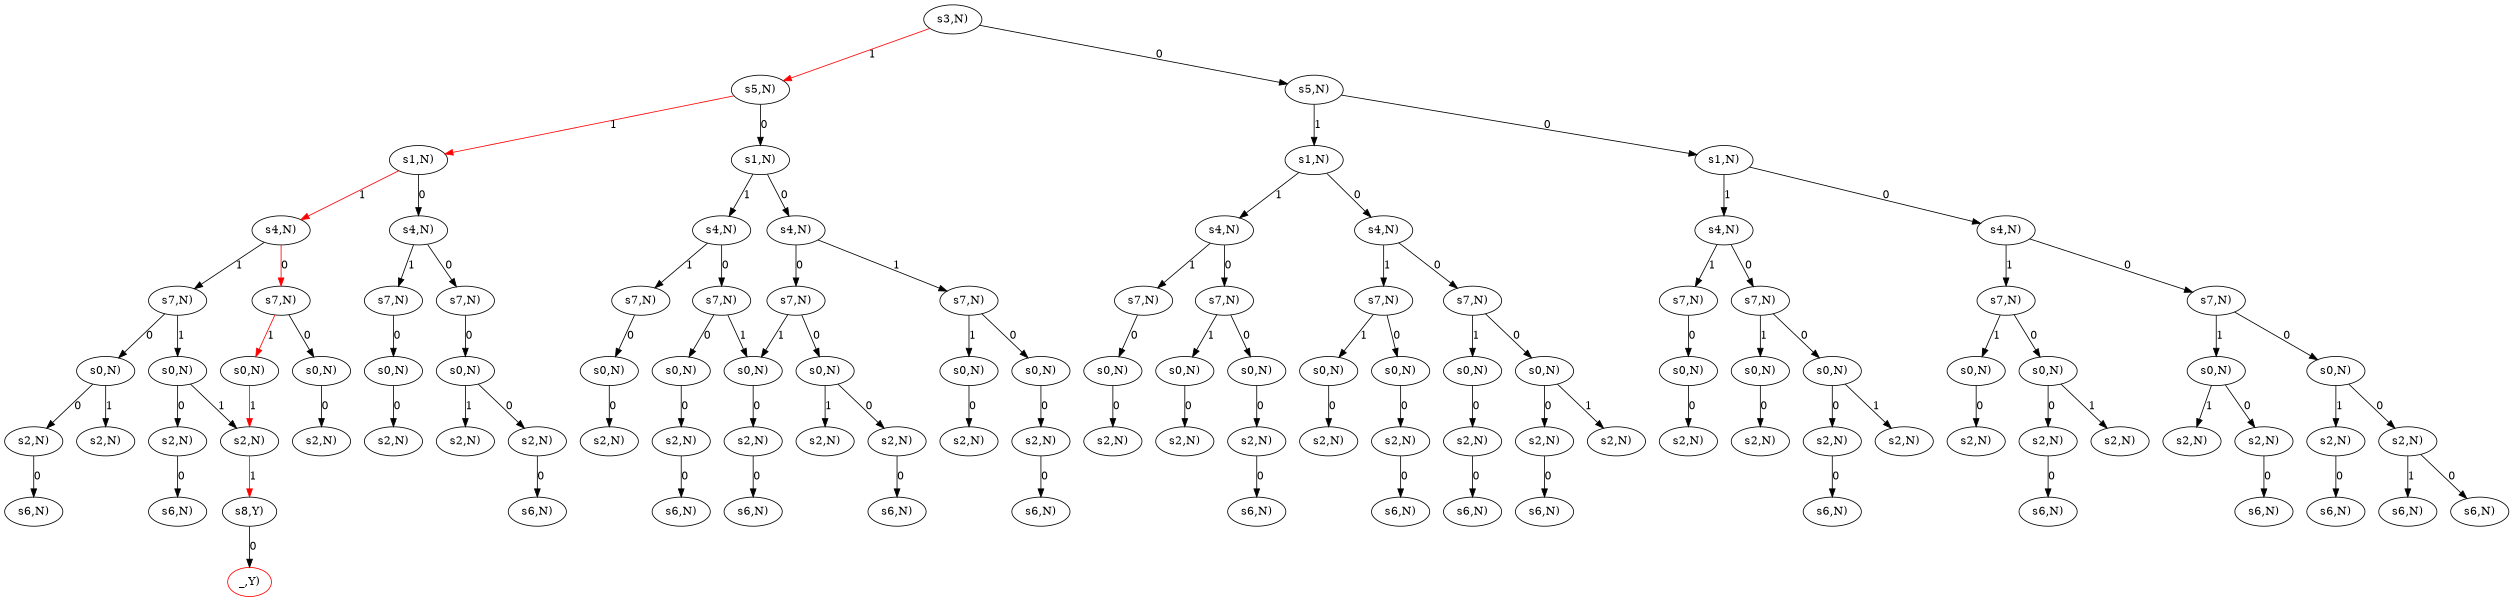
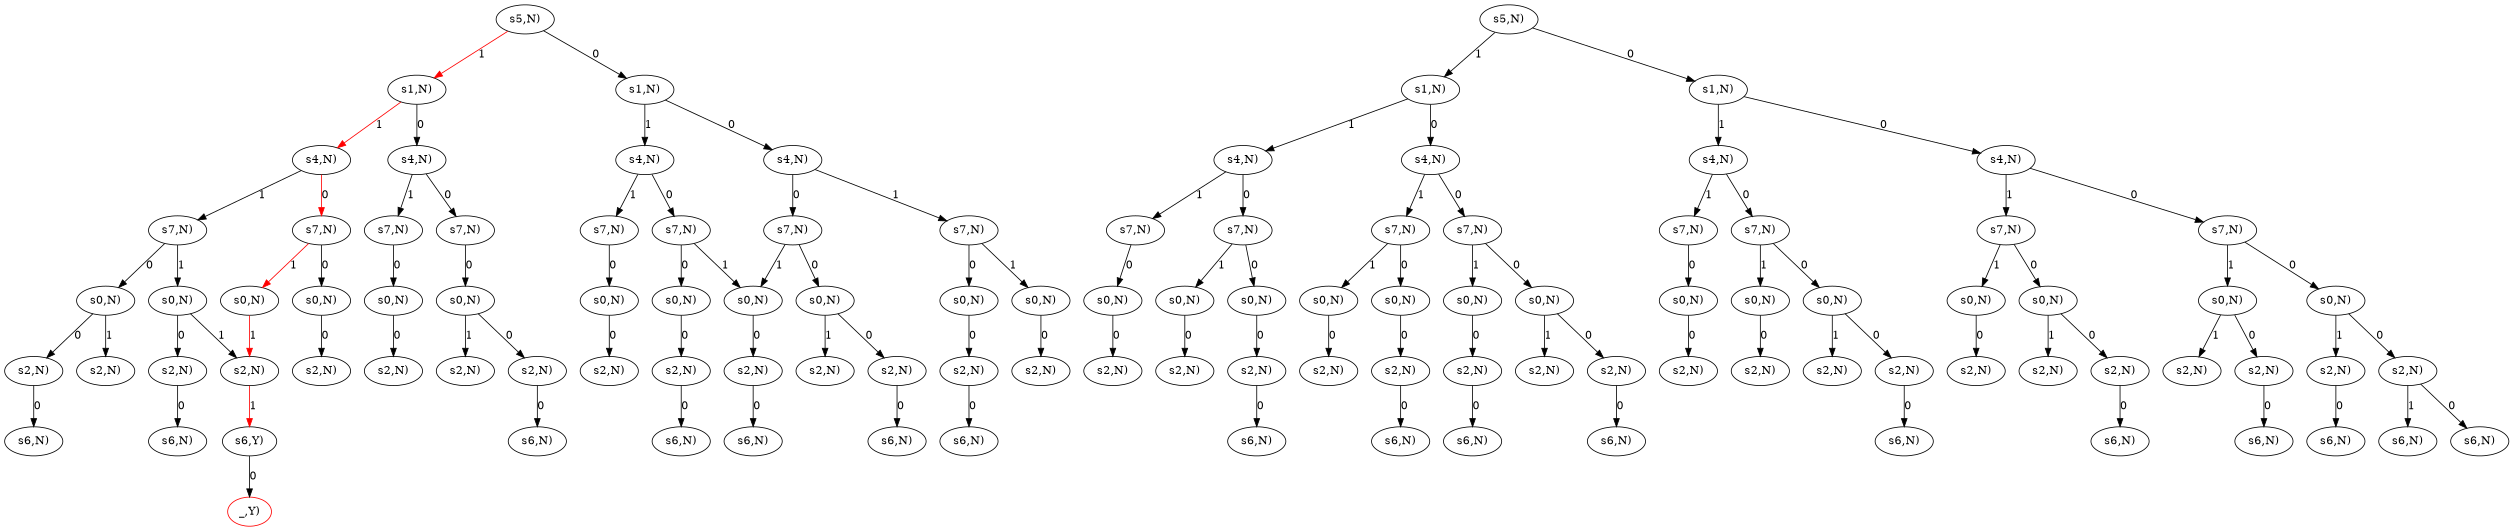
(953, 19) -> none
(250, 512) -> (250, 441)
